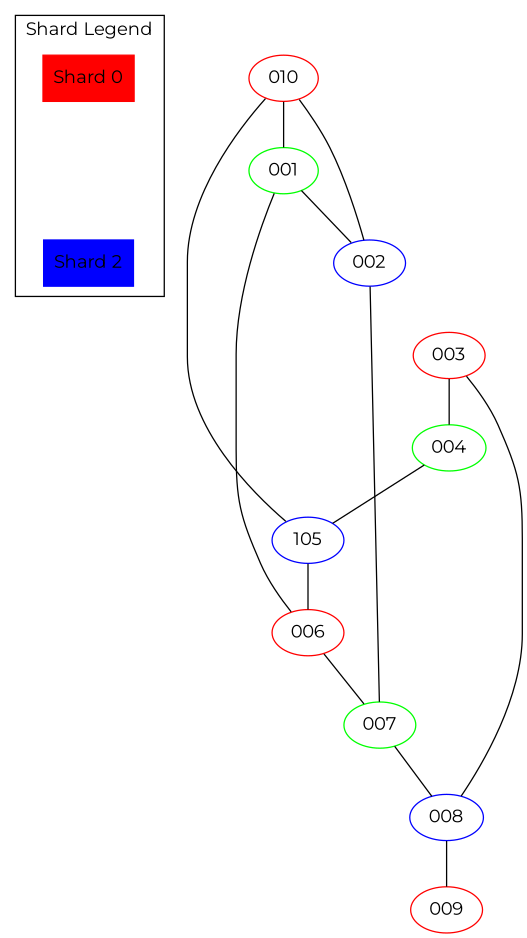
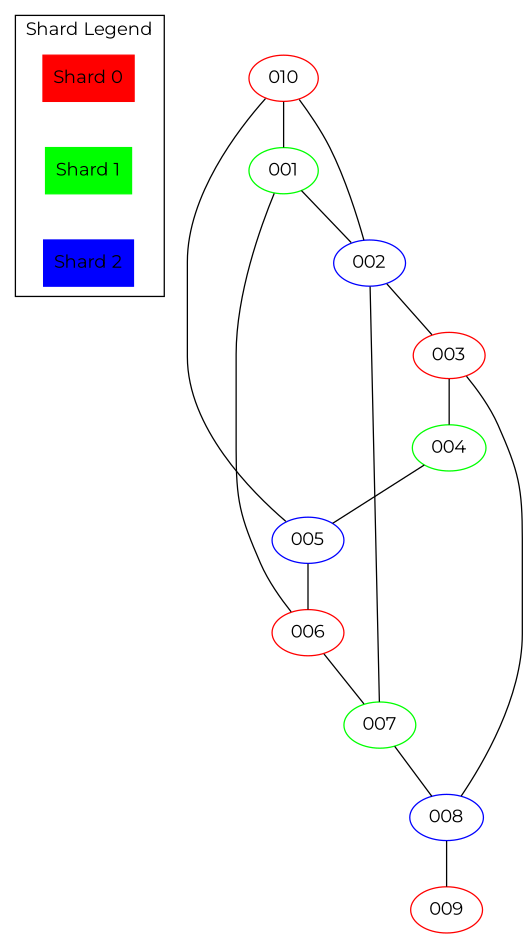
none -> (89, 171)
none -> (409, 309)
(308, 540) -> (308, 540)
